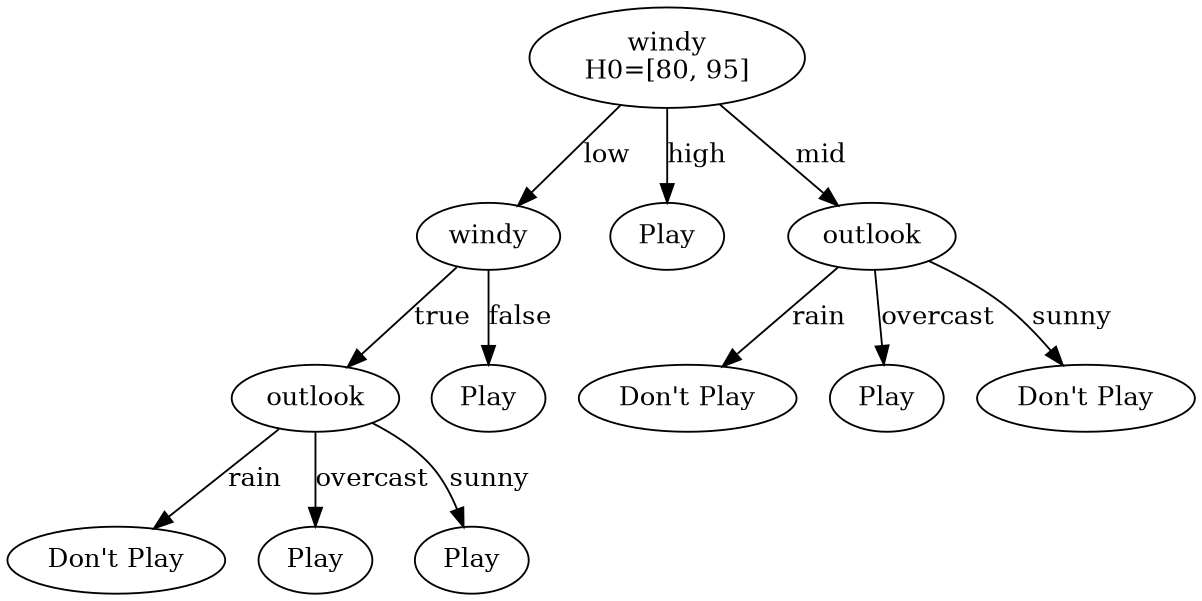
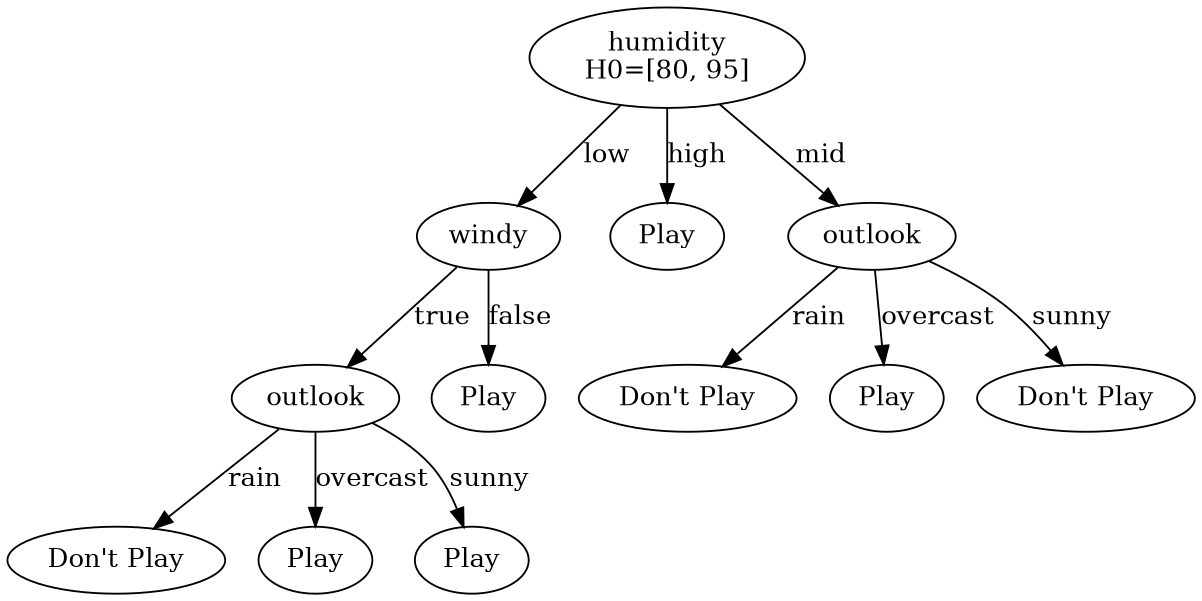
(667, 58) -> (667, 58)
